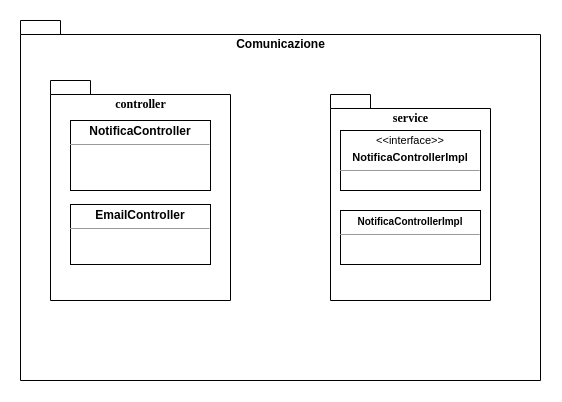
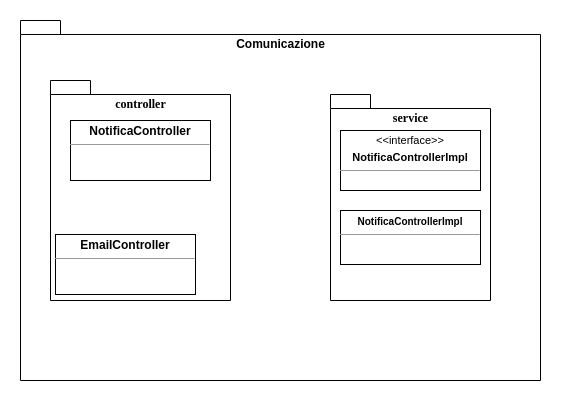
(141, 156) -> (141, 151)
(141, 235) -> (126, 265)
